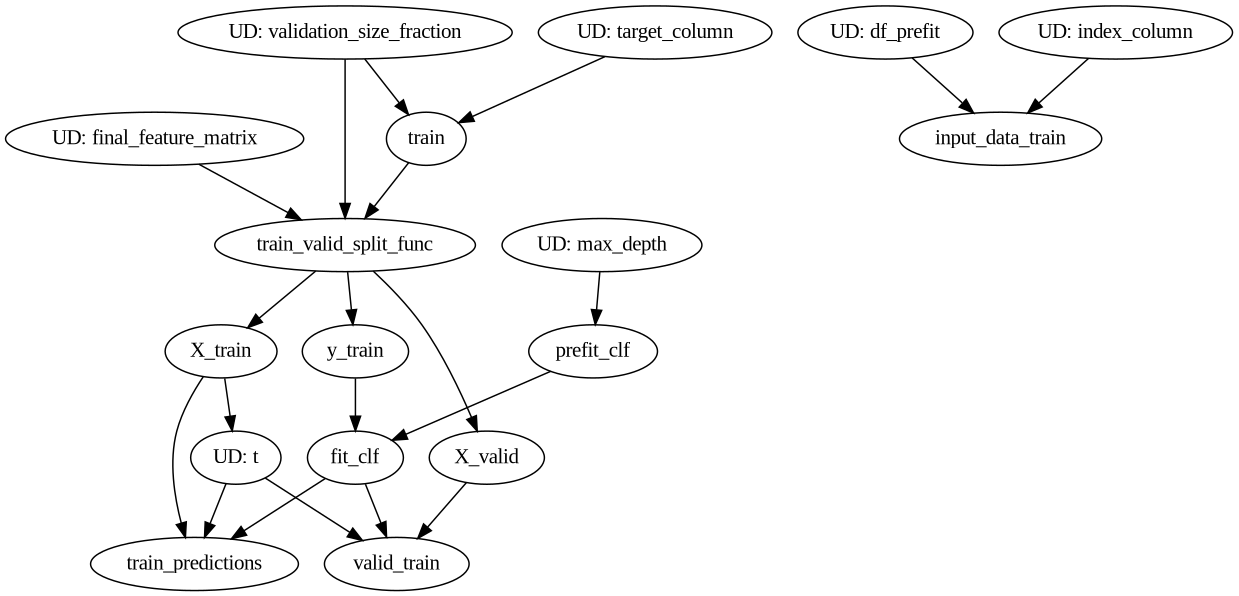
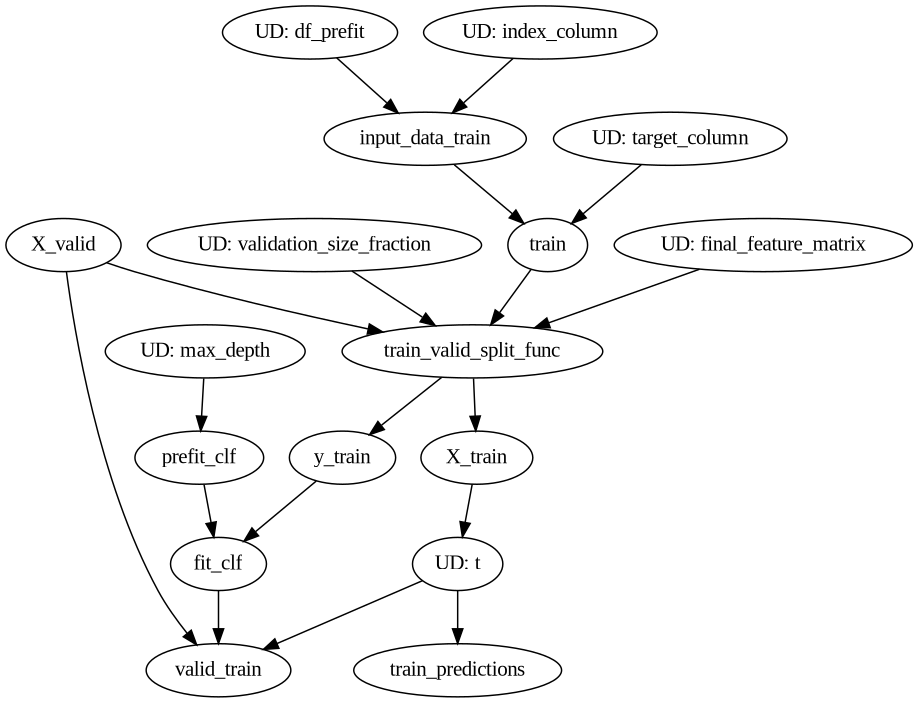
(382, 81) -> (483, 189)
(431, 338) -> (237, 299)
(174, 447) -> none
(285, 505) -> none
